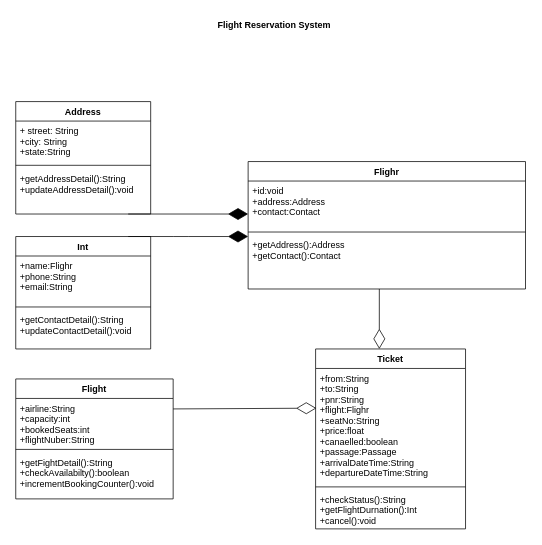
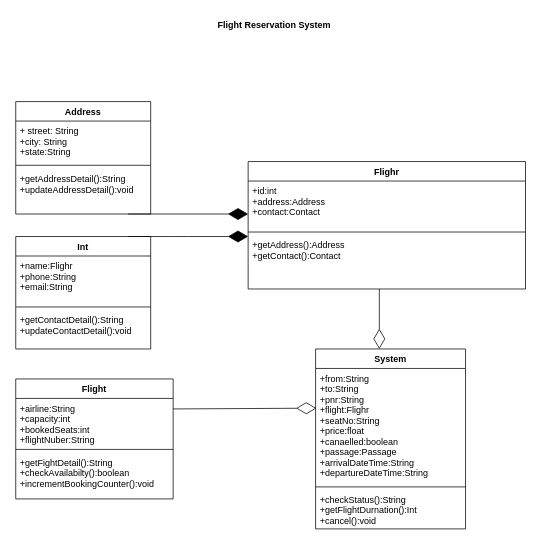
(269, 191) -> (266, 191)
(390, 359) -> (390, 359)
